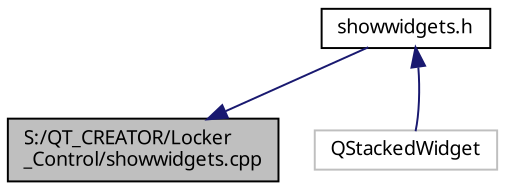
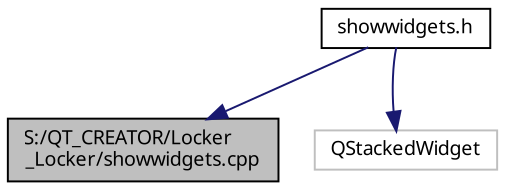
(419, 99) -> (393, 79)
(143, 150) -> (143, 150)
